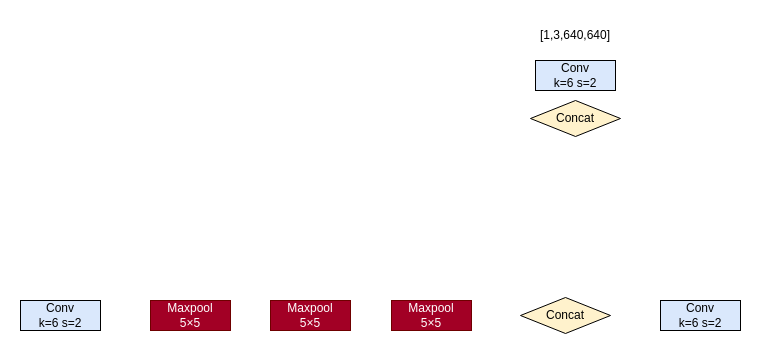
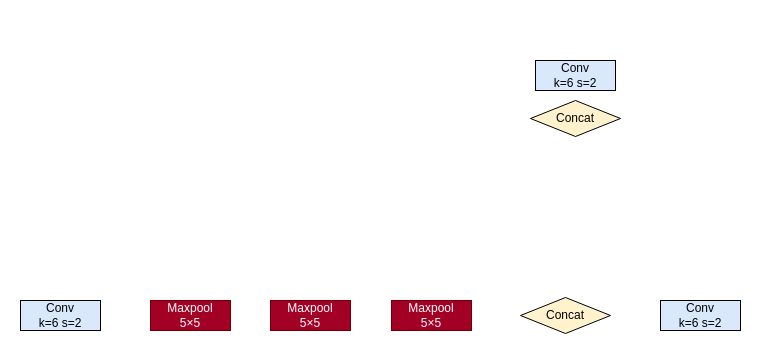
(576, 36) -> none
